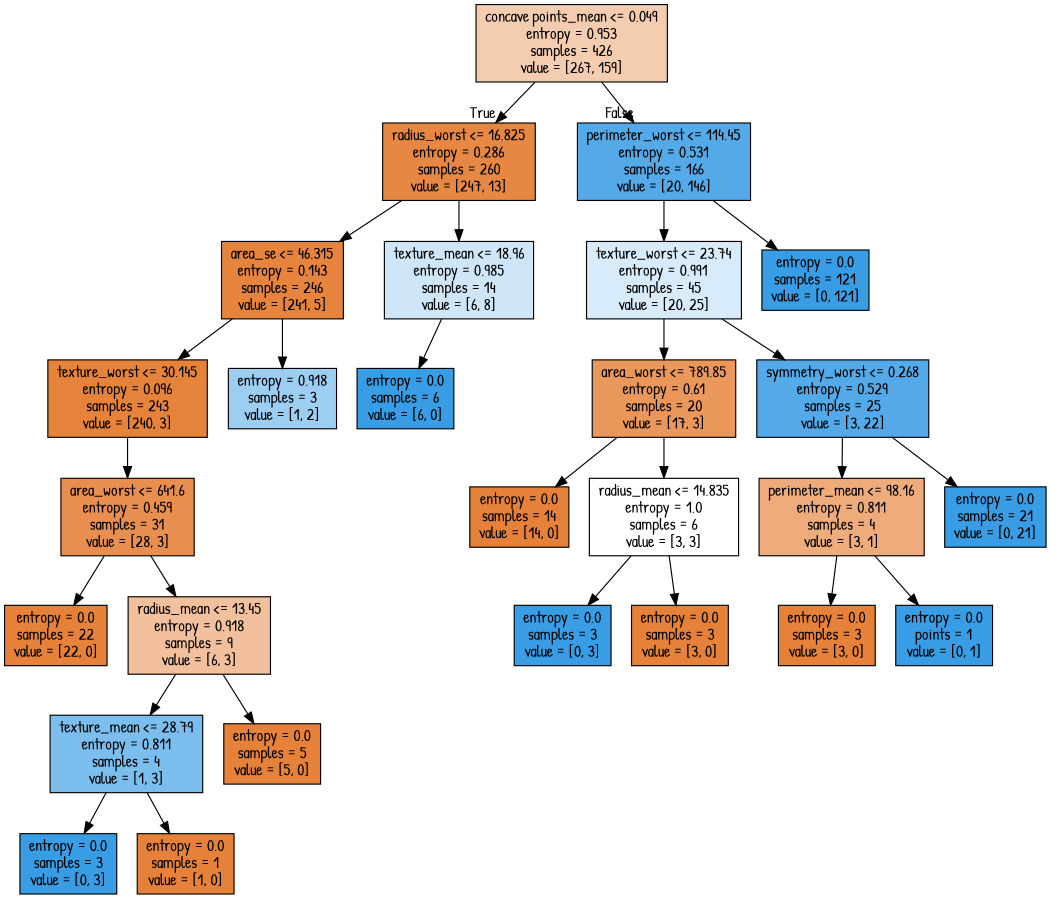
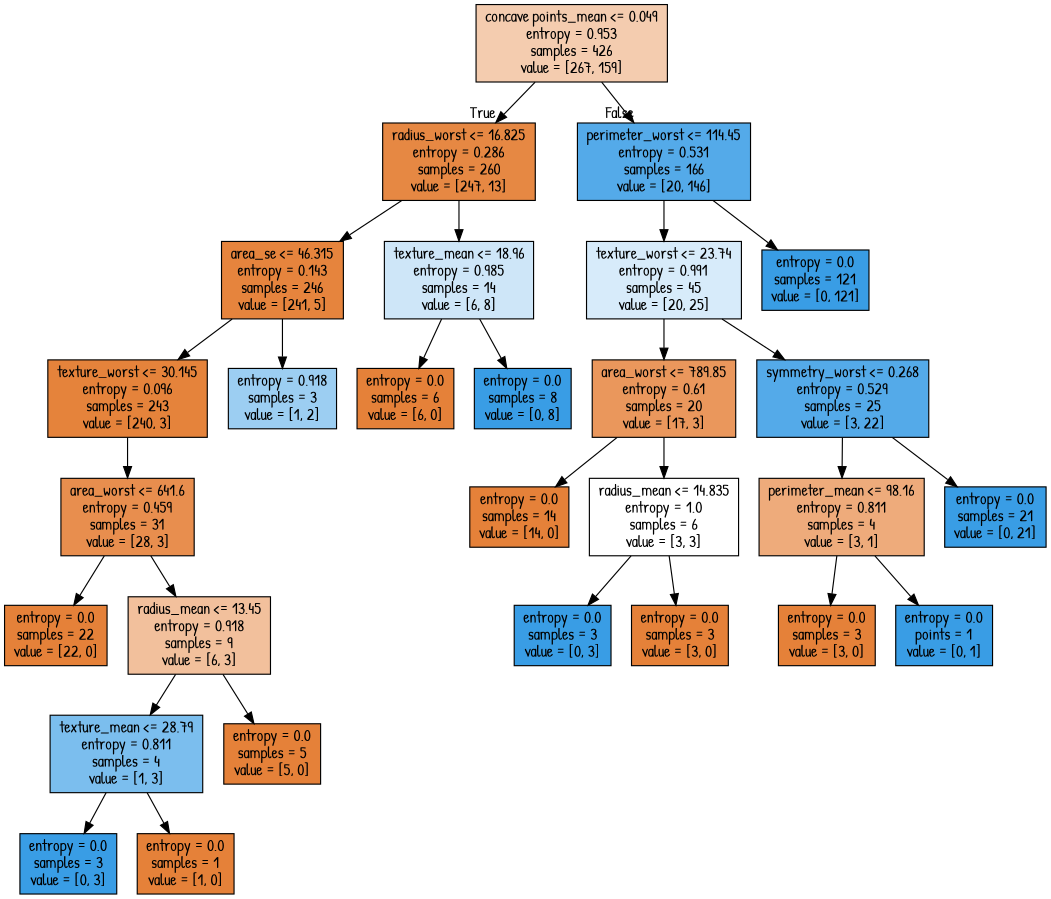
(405, 399) -> (405, 399)
none -> (523, 399)
